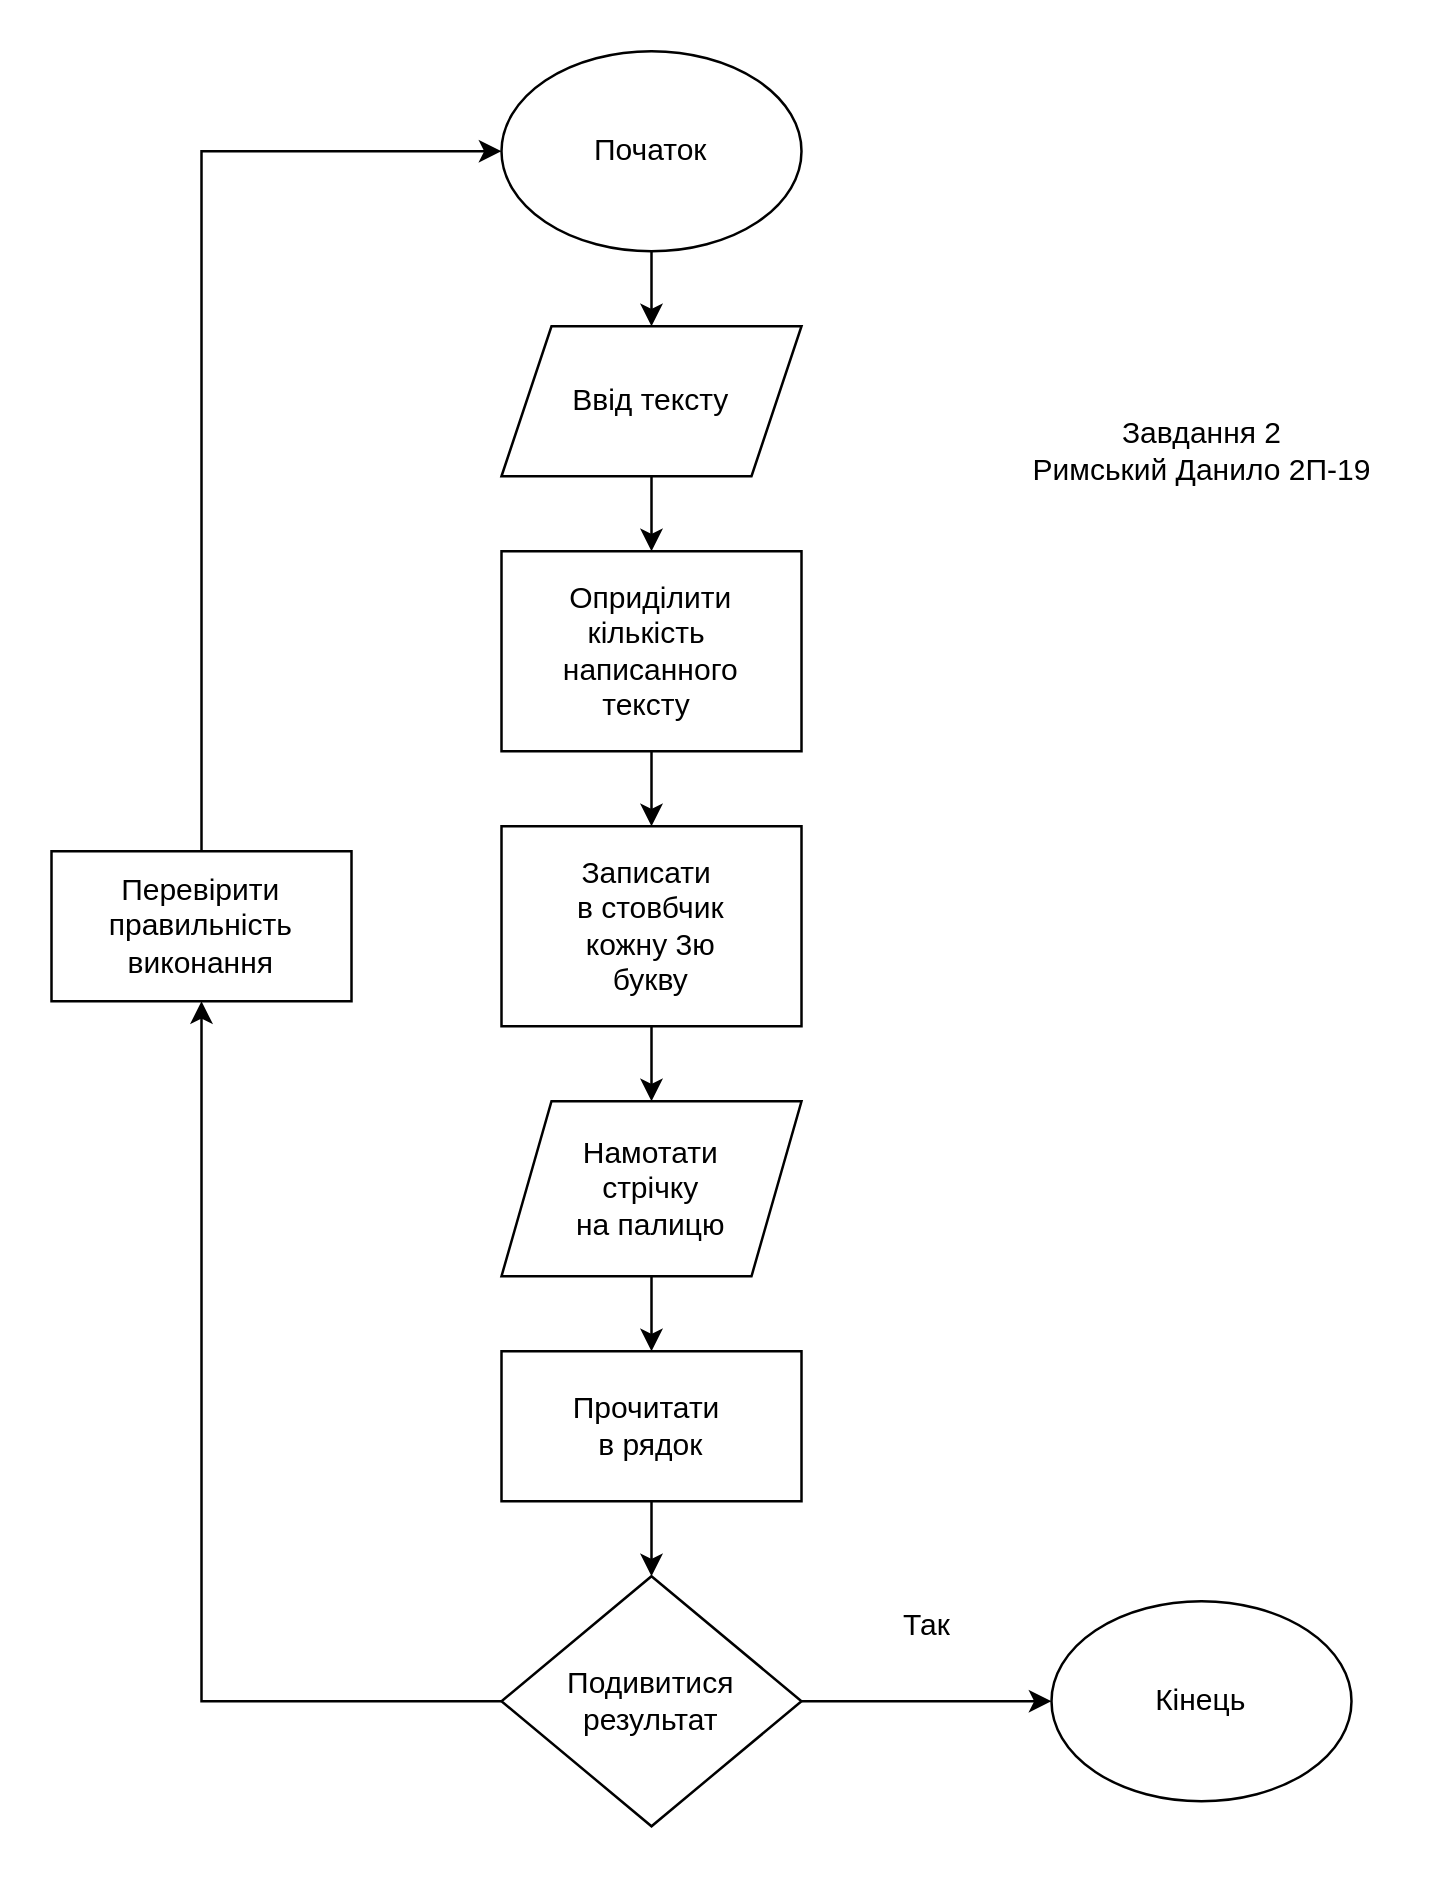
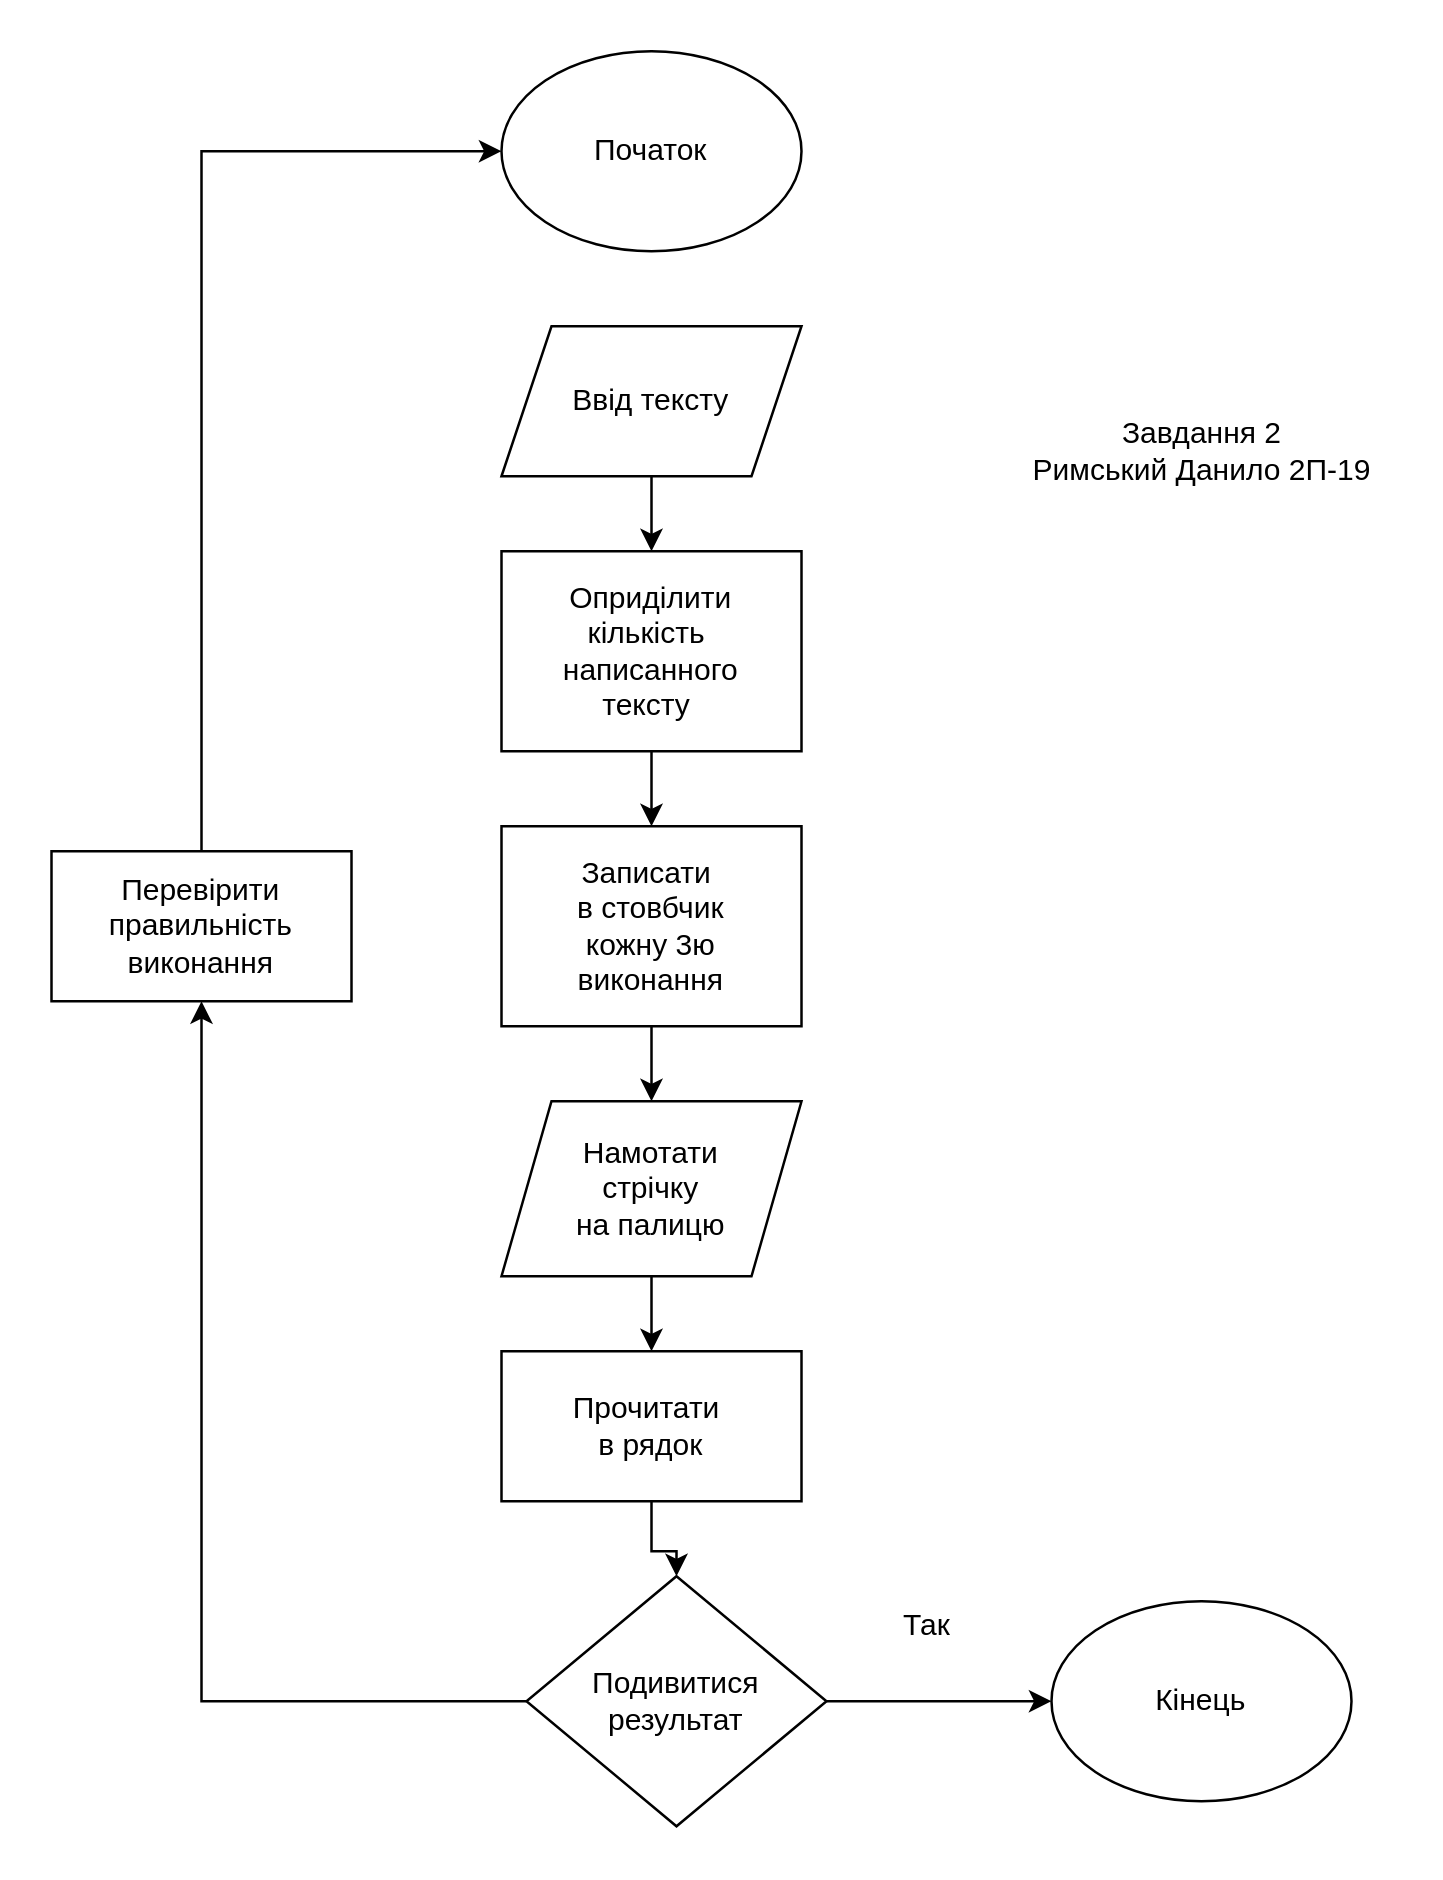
(651, 297) -> none
(651, 926) -> (651, 926)
(651, 1701) -> (676, 1701)
